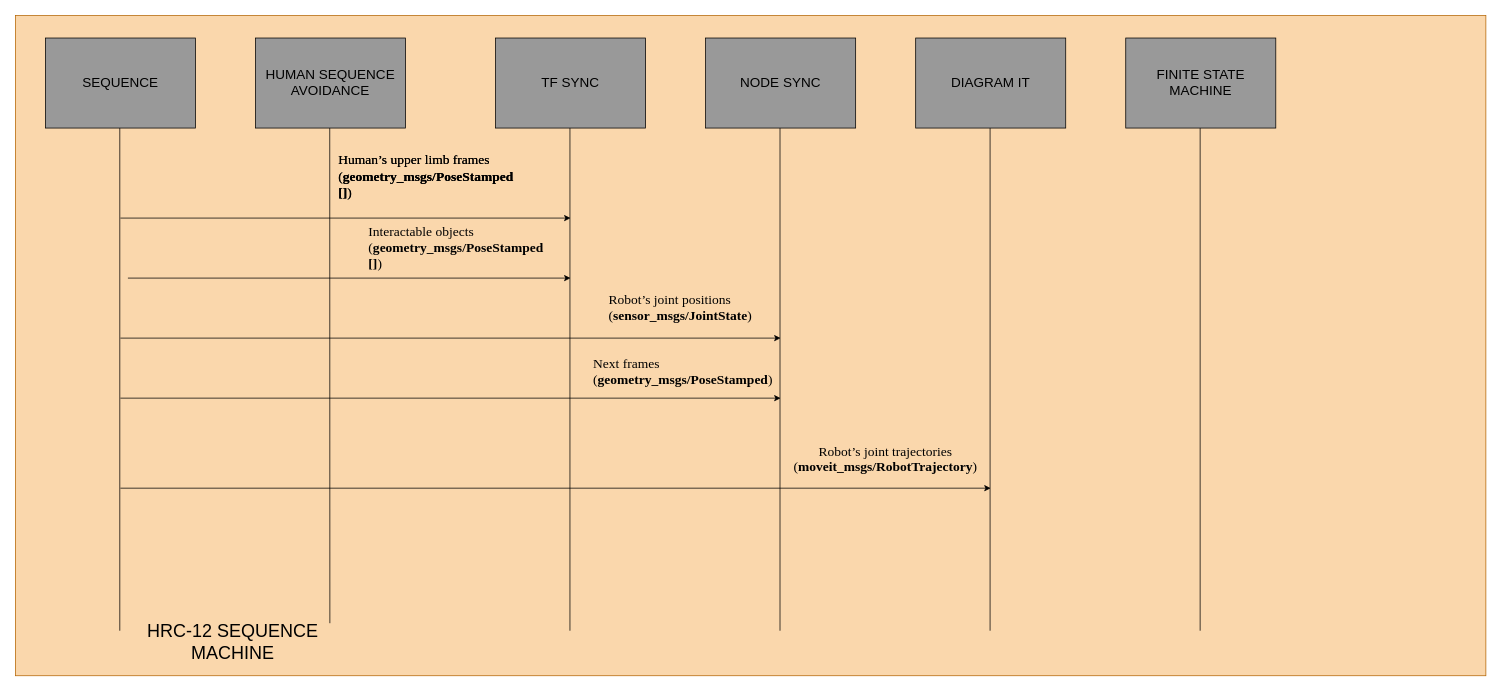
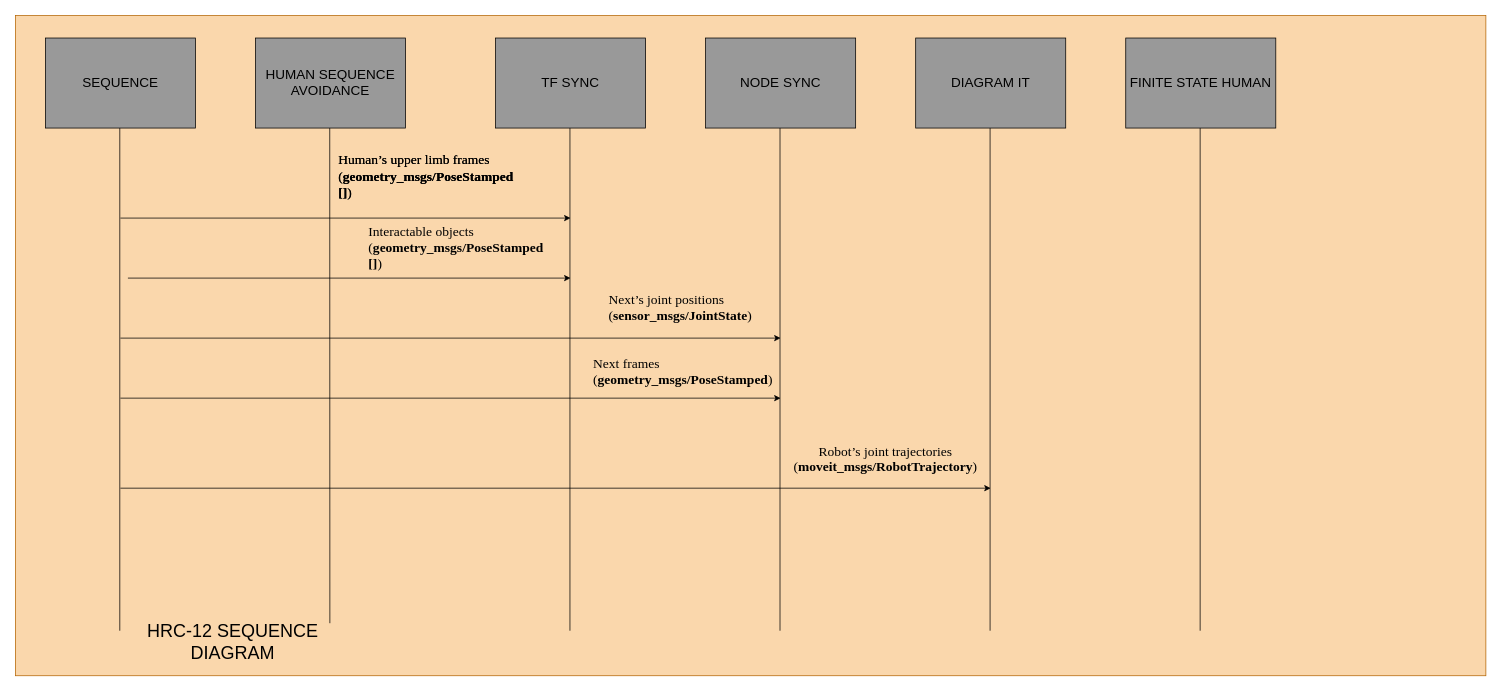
(1200, 83) -> (1200, 83)
(690, 308) -> (690, 308)
(233, 642) -> (233, 642)
